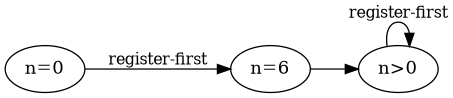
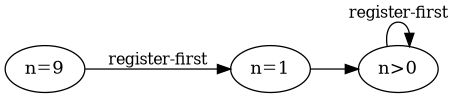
(45, 69) -> (45, 69)
(271, 69) -> (271, 69)
